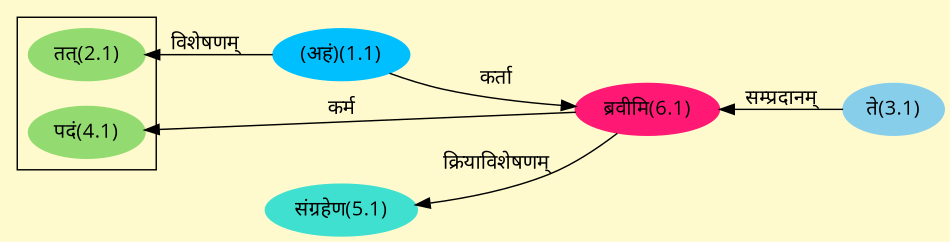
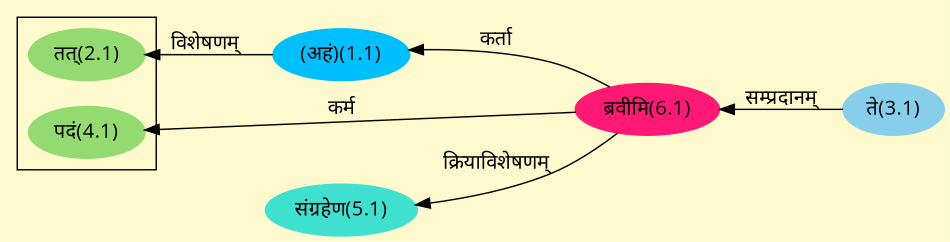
(474, 95) -> (519, 56)
